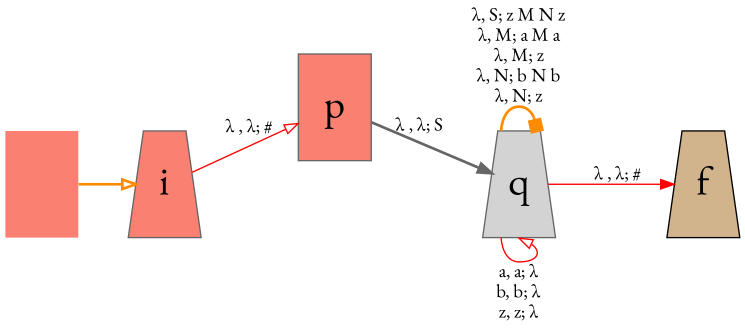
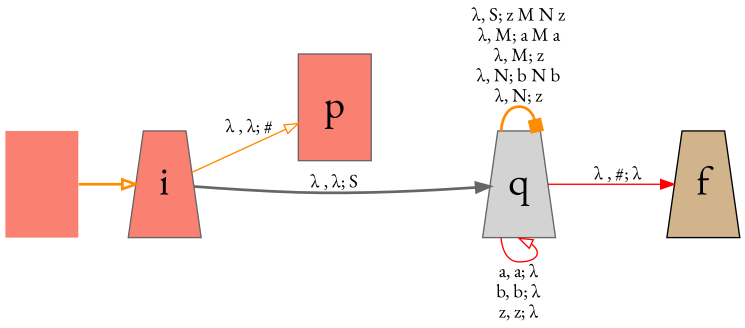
(425, 145) -> (335, 193)
(239, 151) -> (239, 151)
(618, 174) -> (618, 174)
